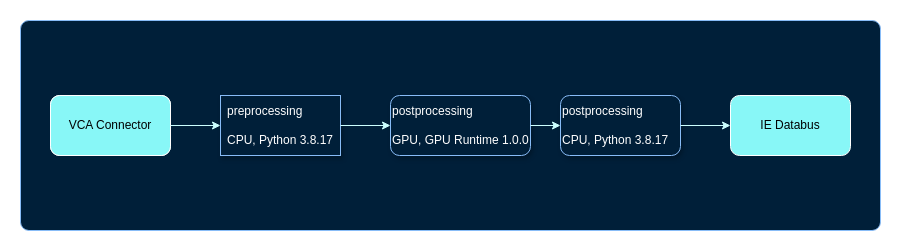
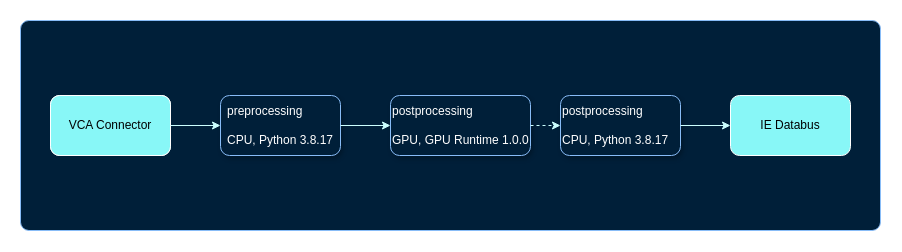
(281, 126) -> (281, 126)
(543, 126) -> (543, 126)
